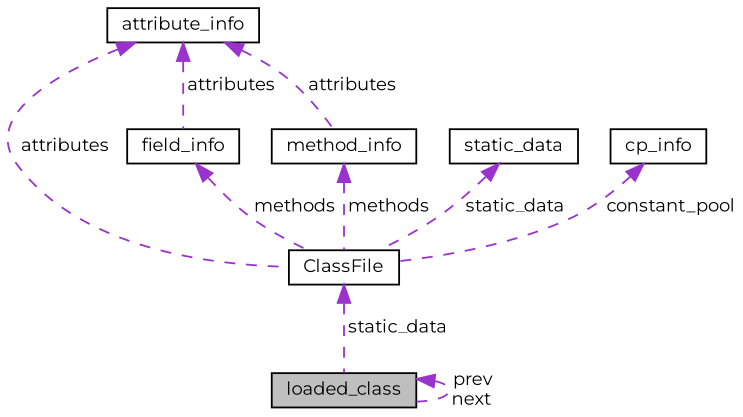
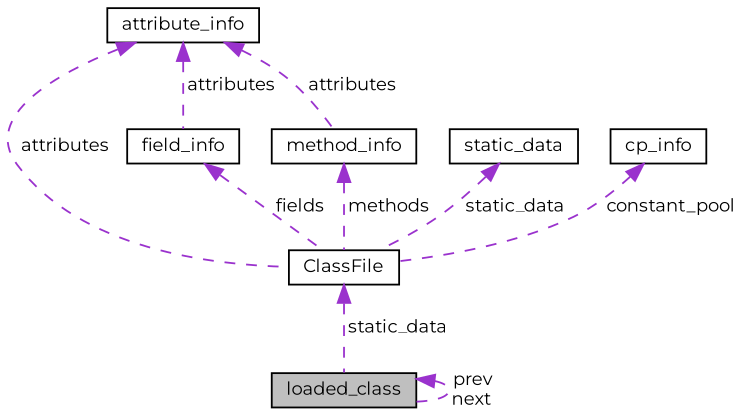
(293, 207) -> (299, 207)
